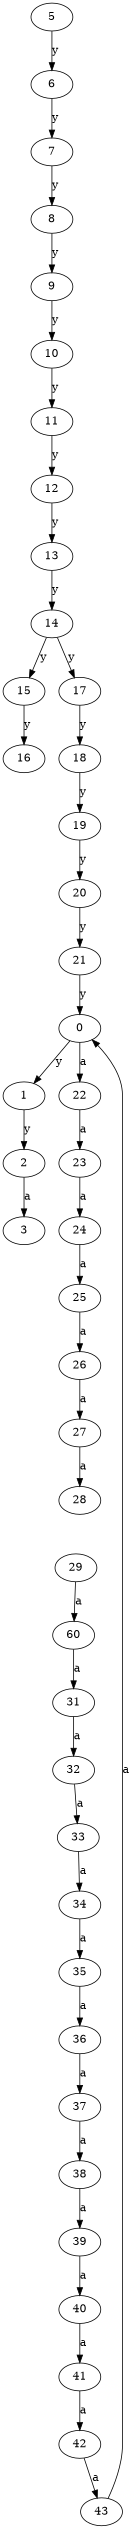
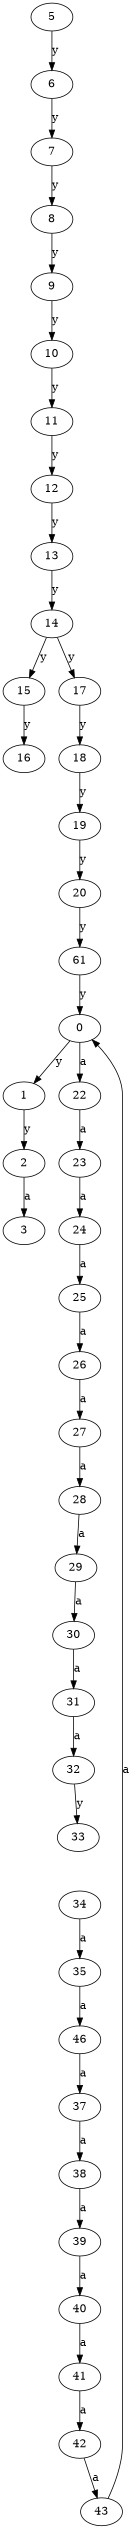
(80, 961) -> (80, 961)
none -> (78, 1530)
(74, 1635) -> (74, 1635)
(80, 1804) -> (80, 1804)
(79, 1867) -> none
(80, 2040) -> (80, 2040)
